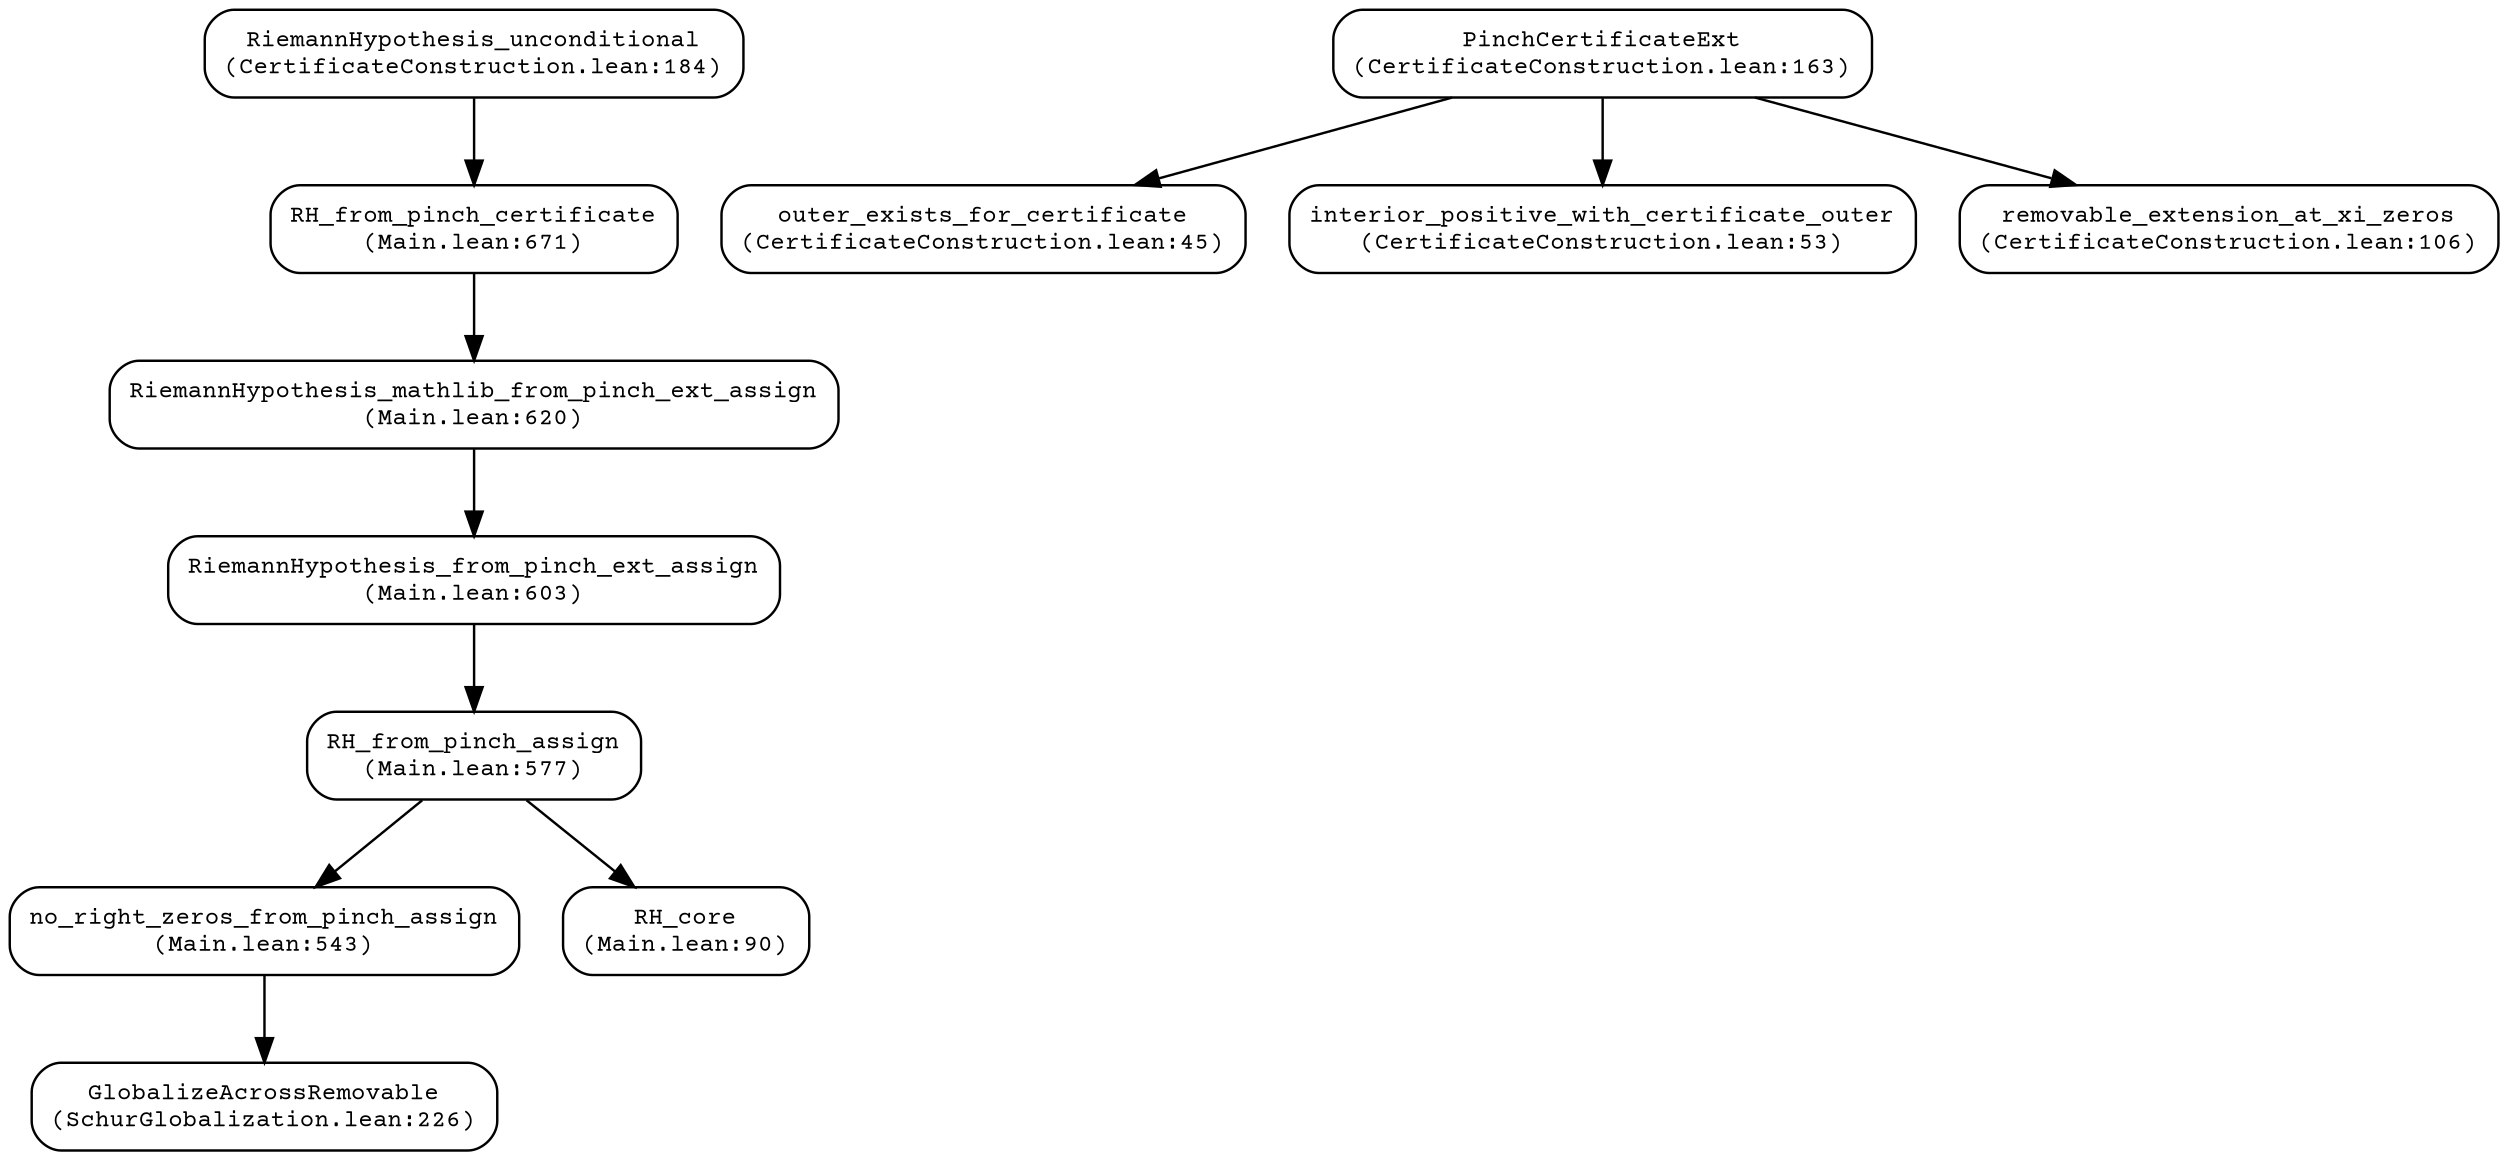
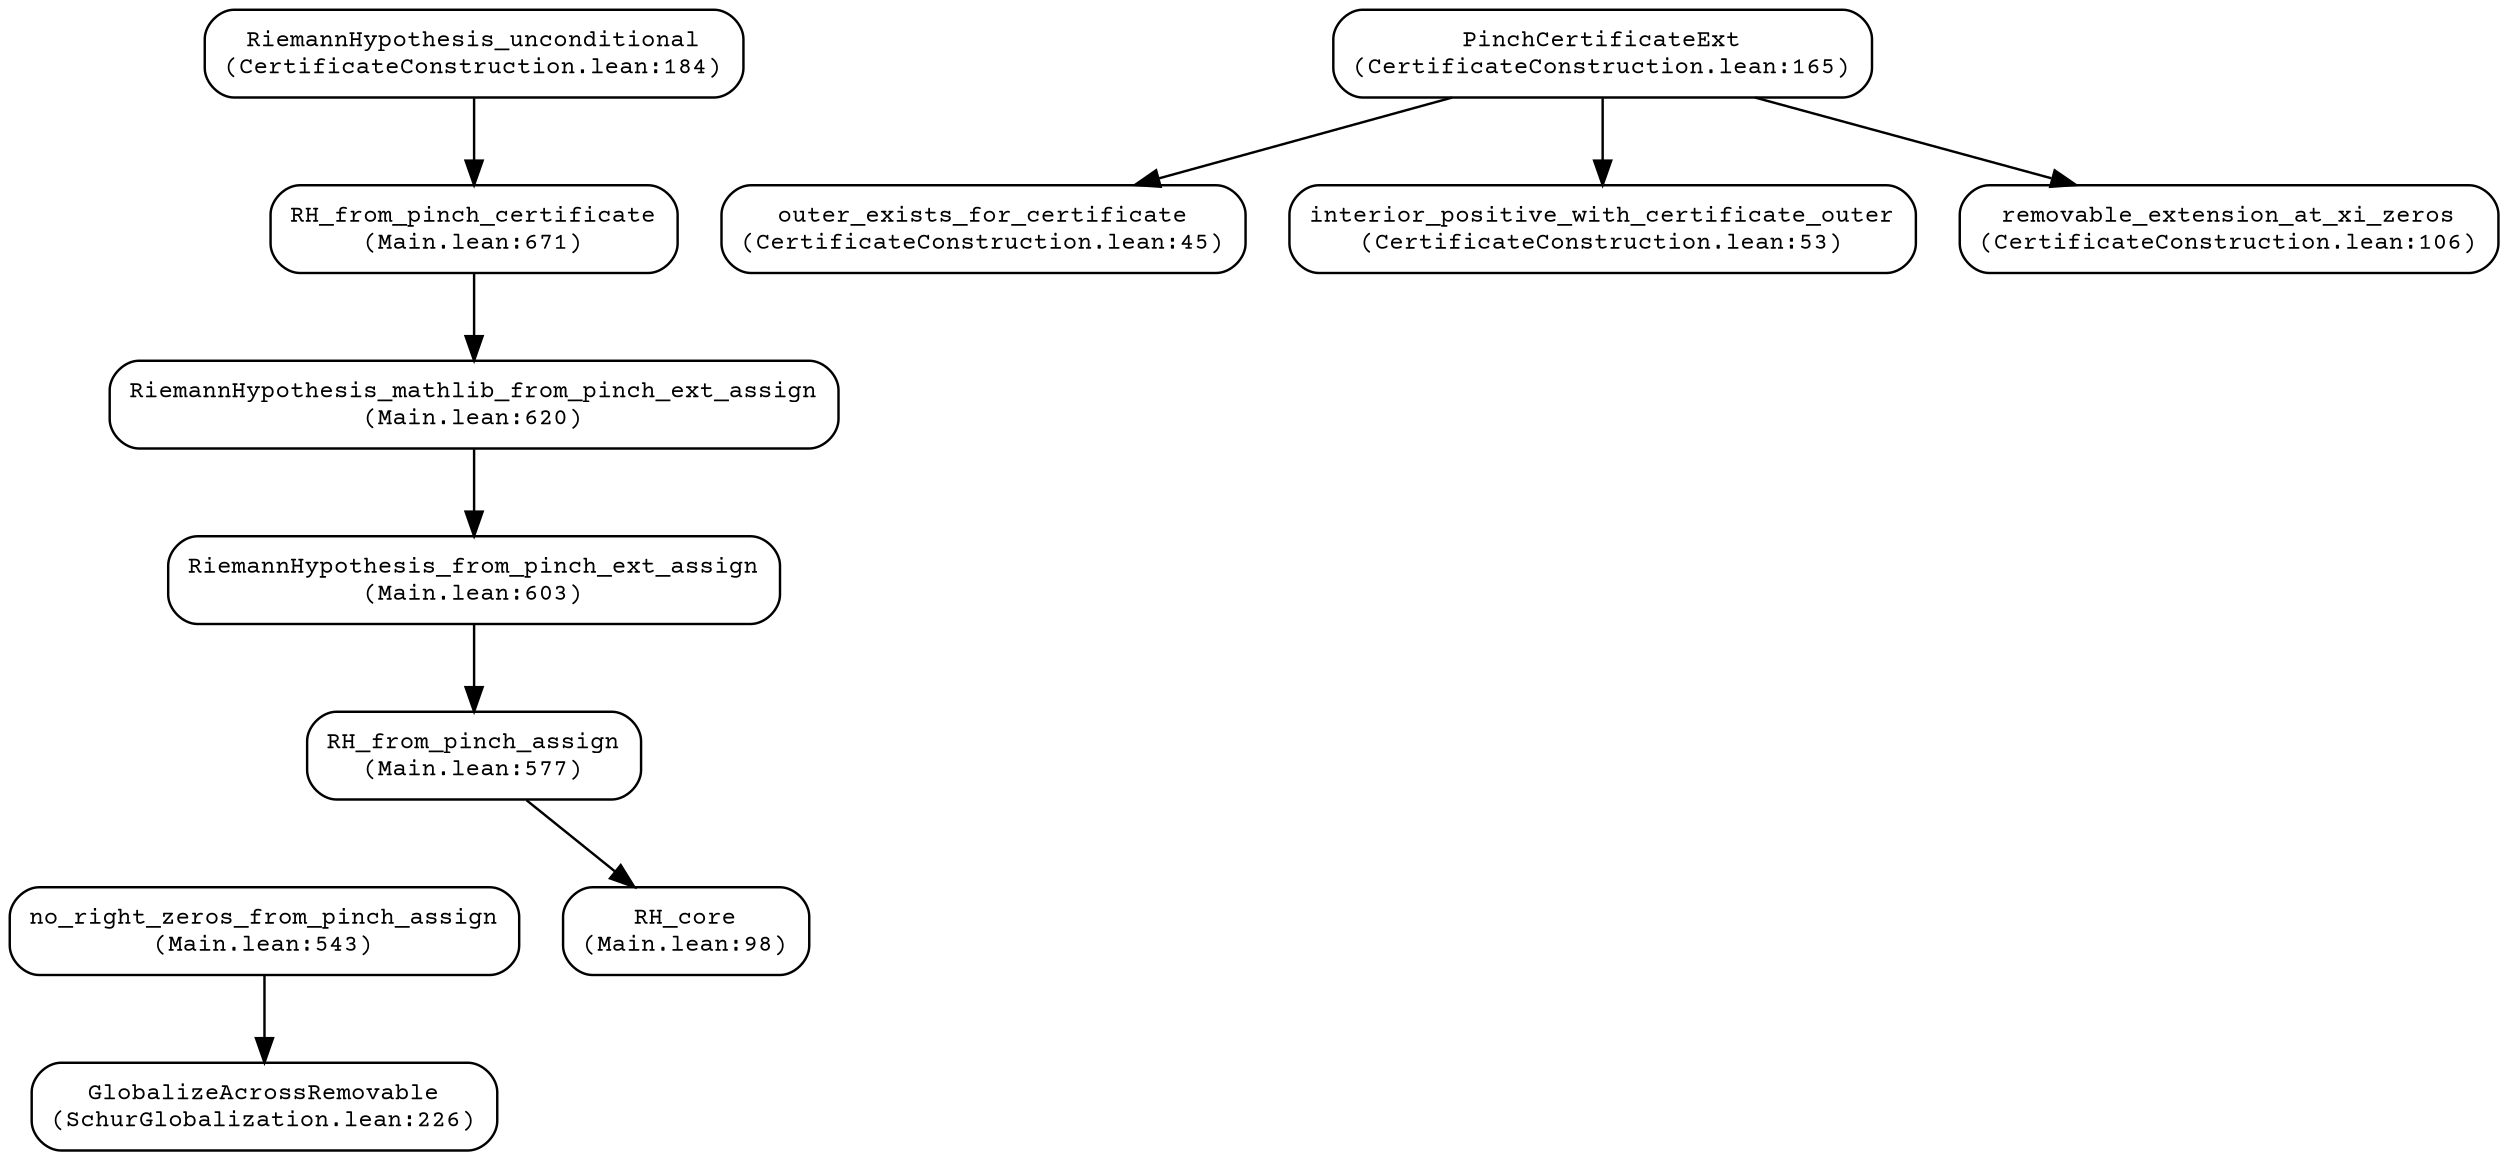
(1603, 54) -> (1603, 54)
(379, 836) -> none
(686, 931) -> (686, 931)
